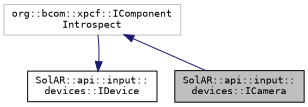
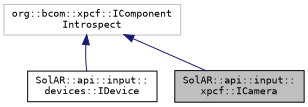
(99, 48) -> (86, 58)
(239, 86) -> (239, 86)
